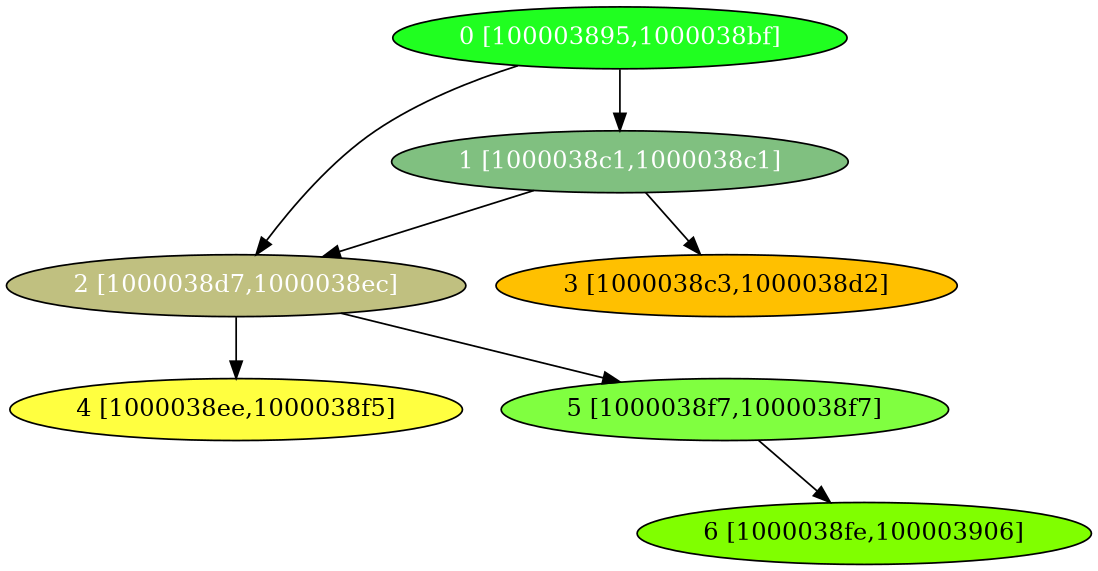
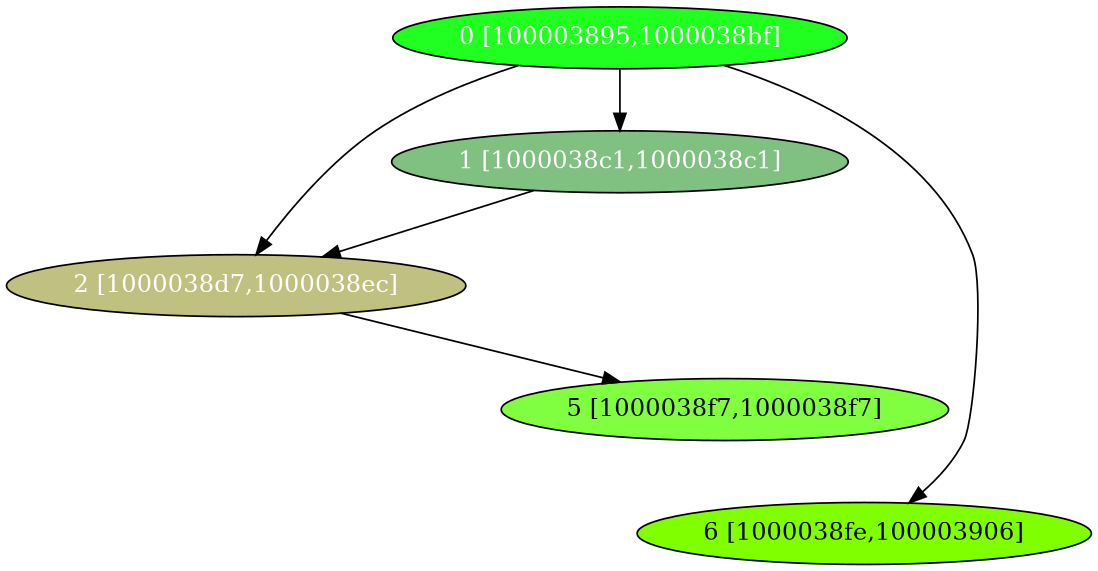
(727, 286) -> none
(236, 410) -> none
(788, 466) -> (957, 224)
